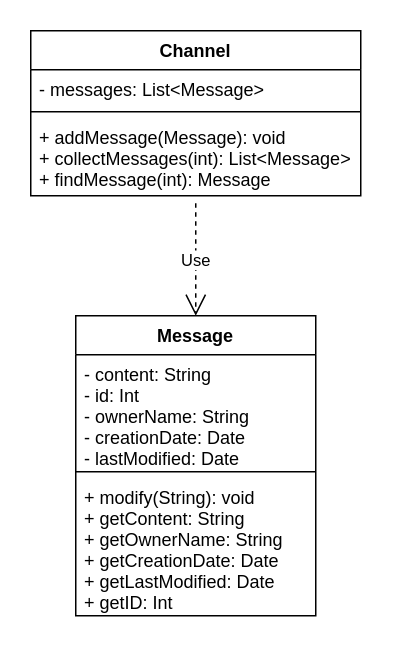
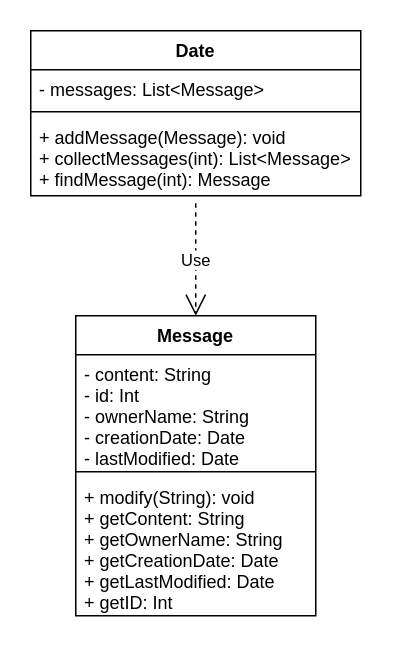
(195, 51) -> (195, 51)
